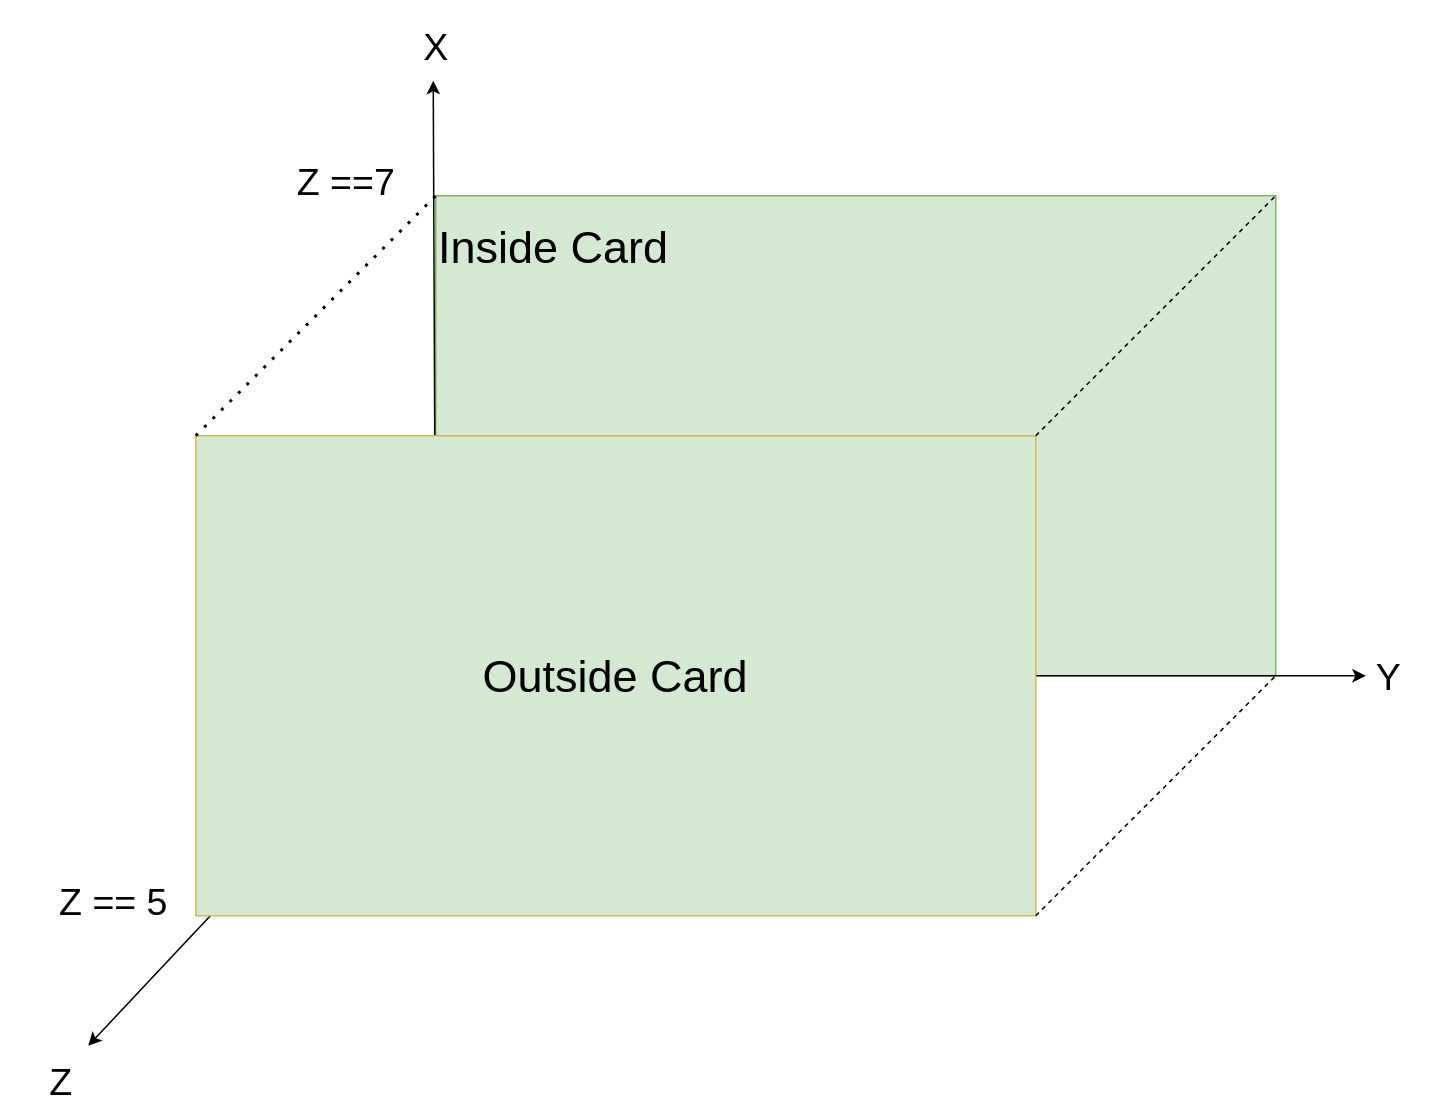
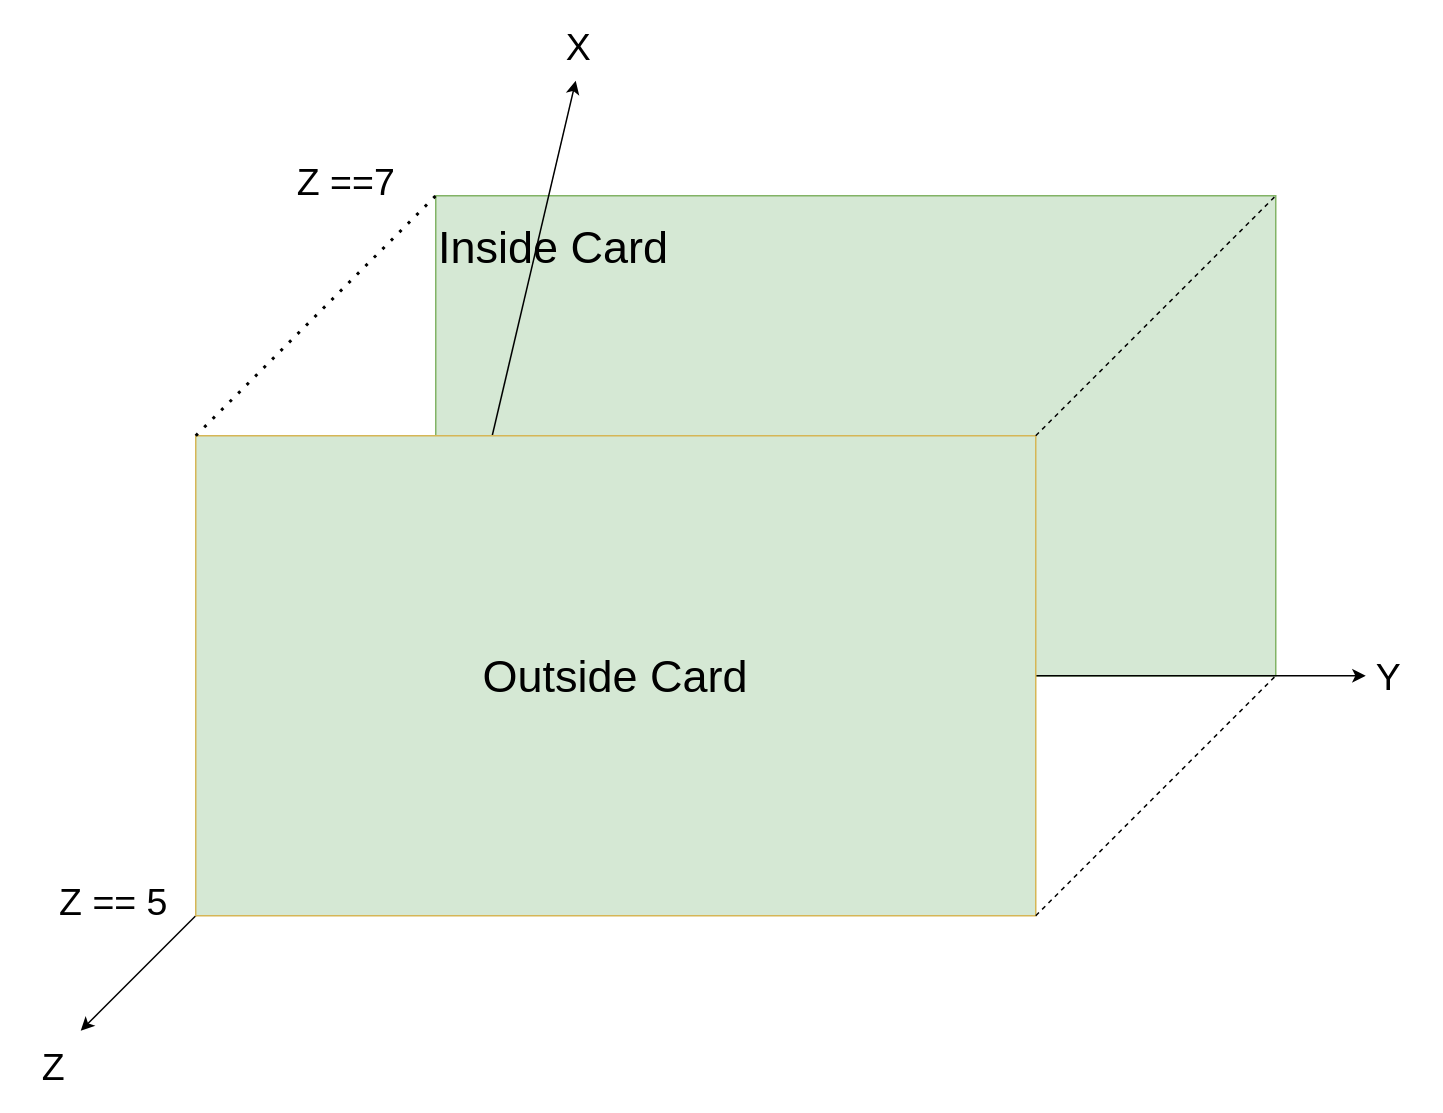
(436, 46) -> (578, 46)
(61, 1081) -> (53, 1066)
